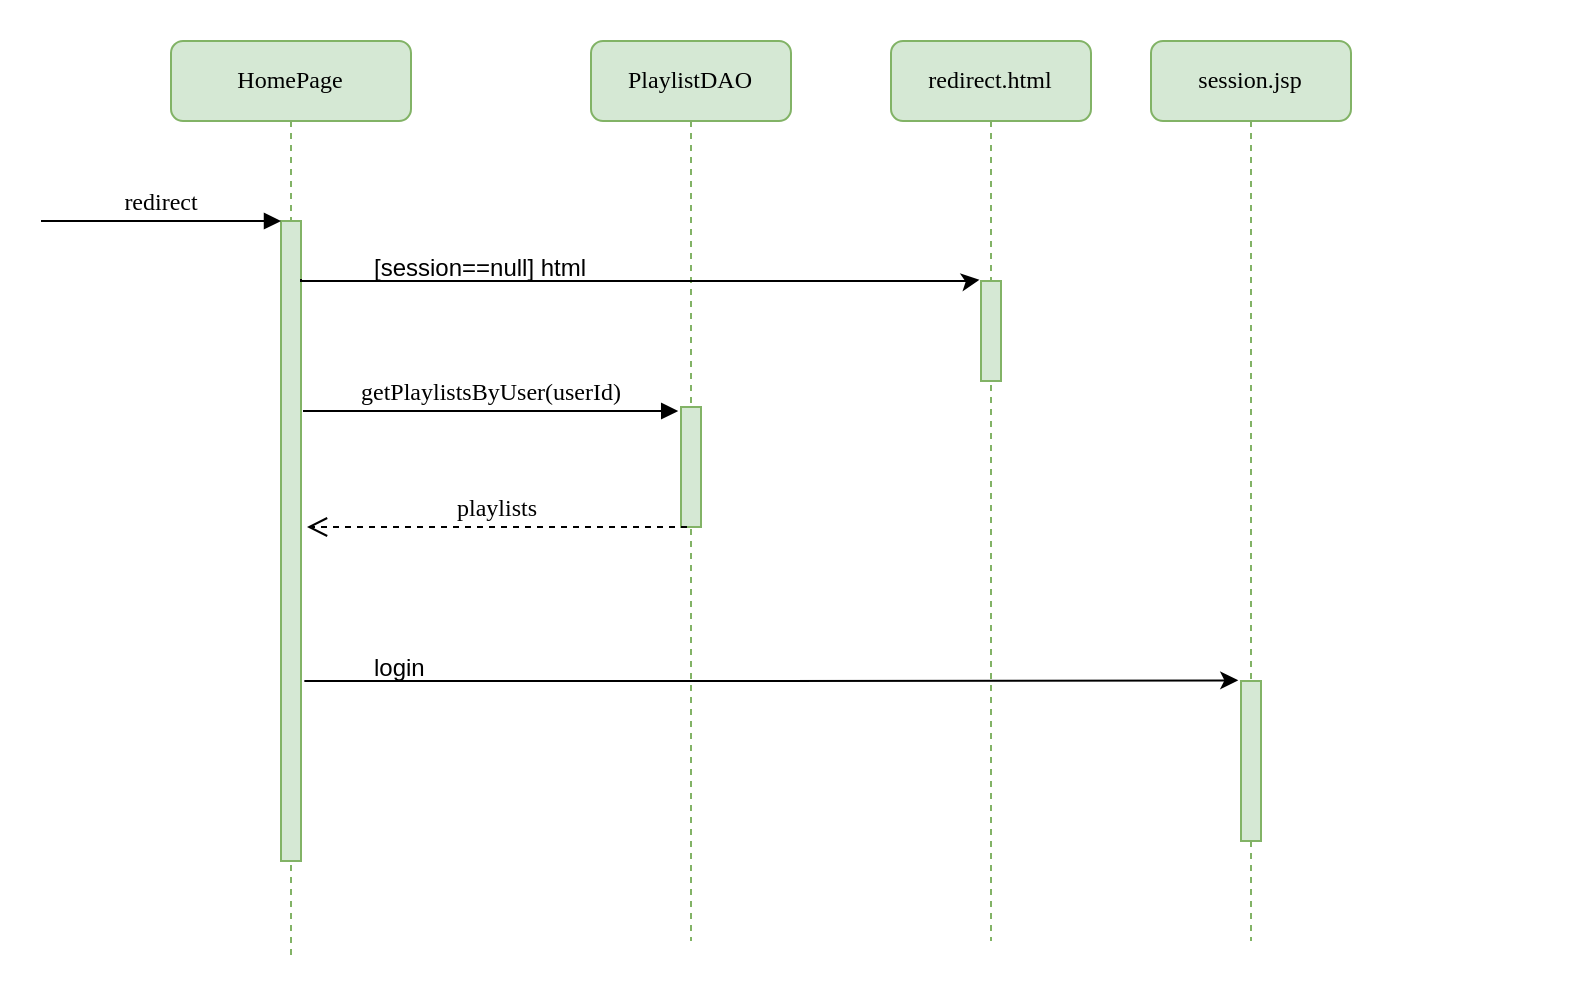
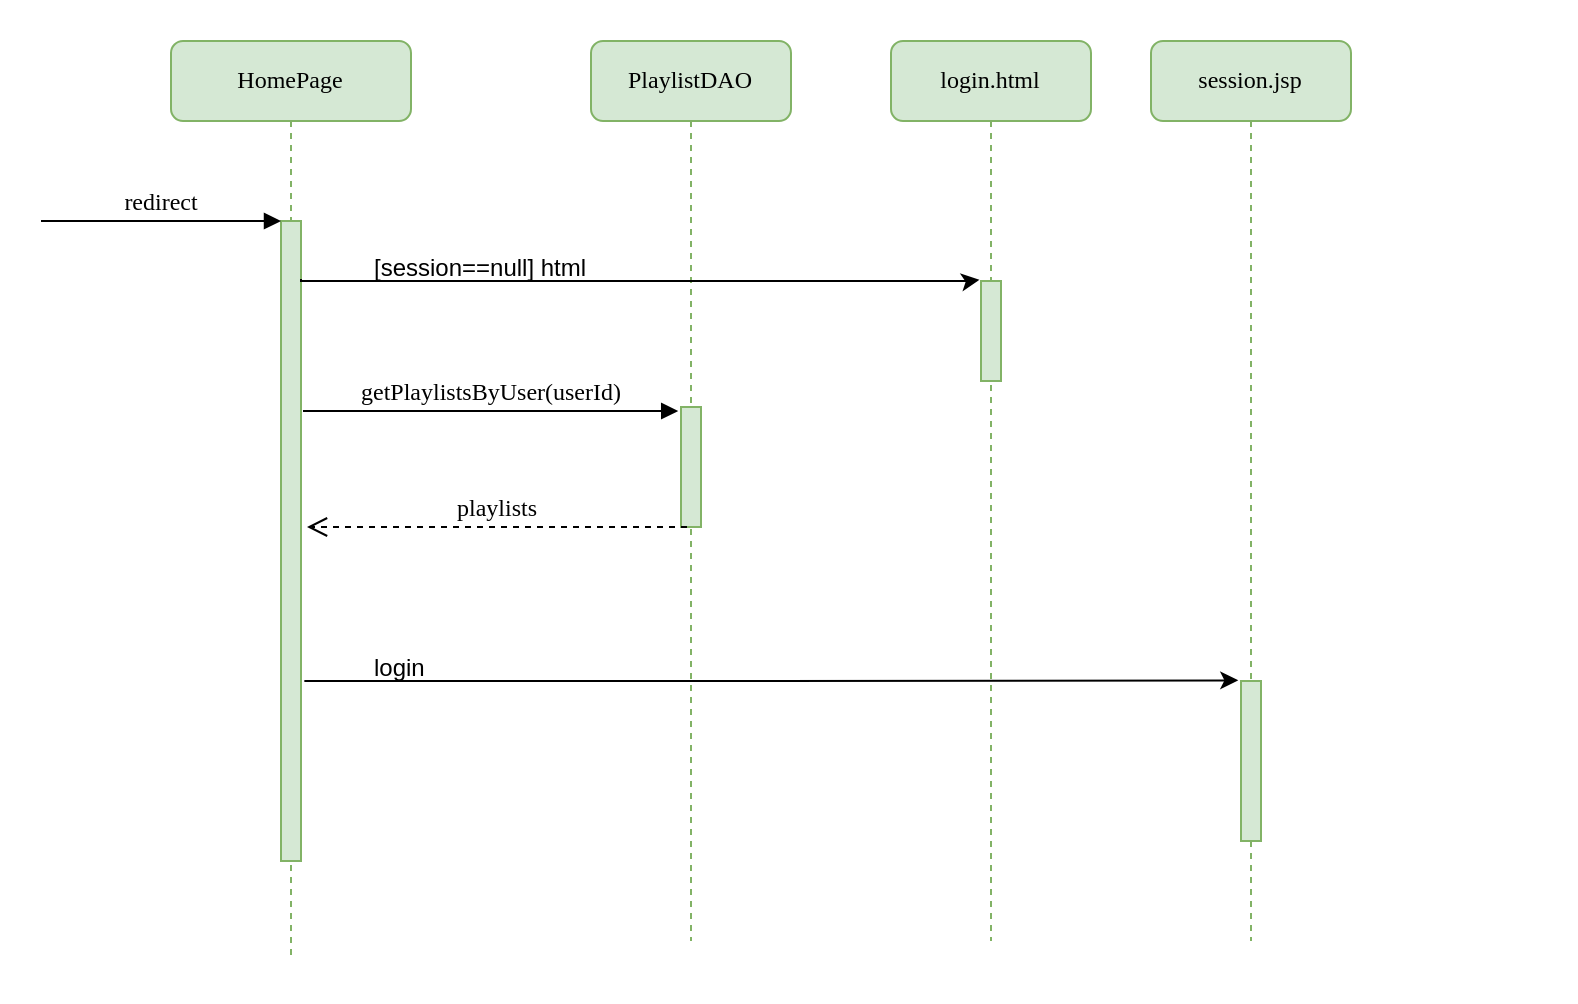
(991, 81) -> (991, 81)
